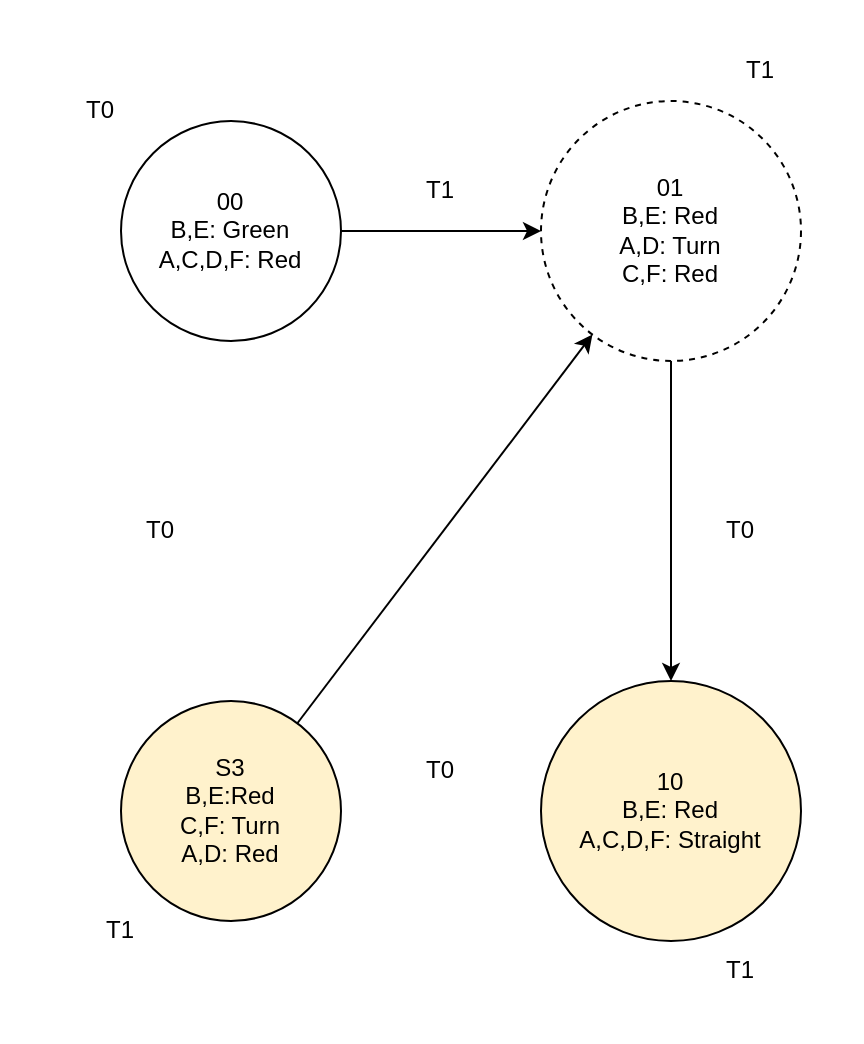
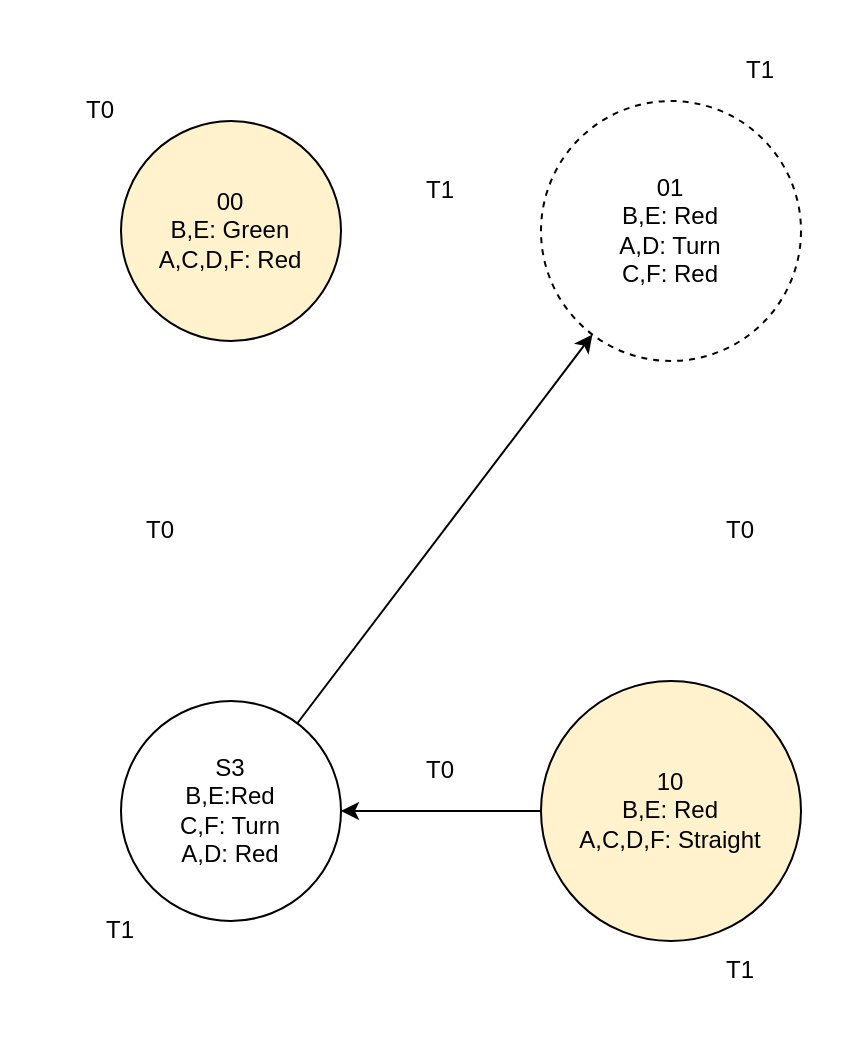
(231, 231) -> (231, 231)
(434, 231) -> none
(671, 514) -> none
(231, 811) -> (231, 811)
none -> (448, 811)
